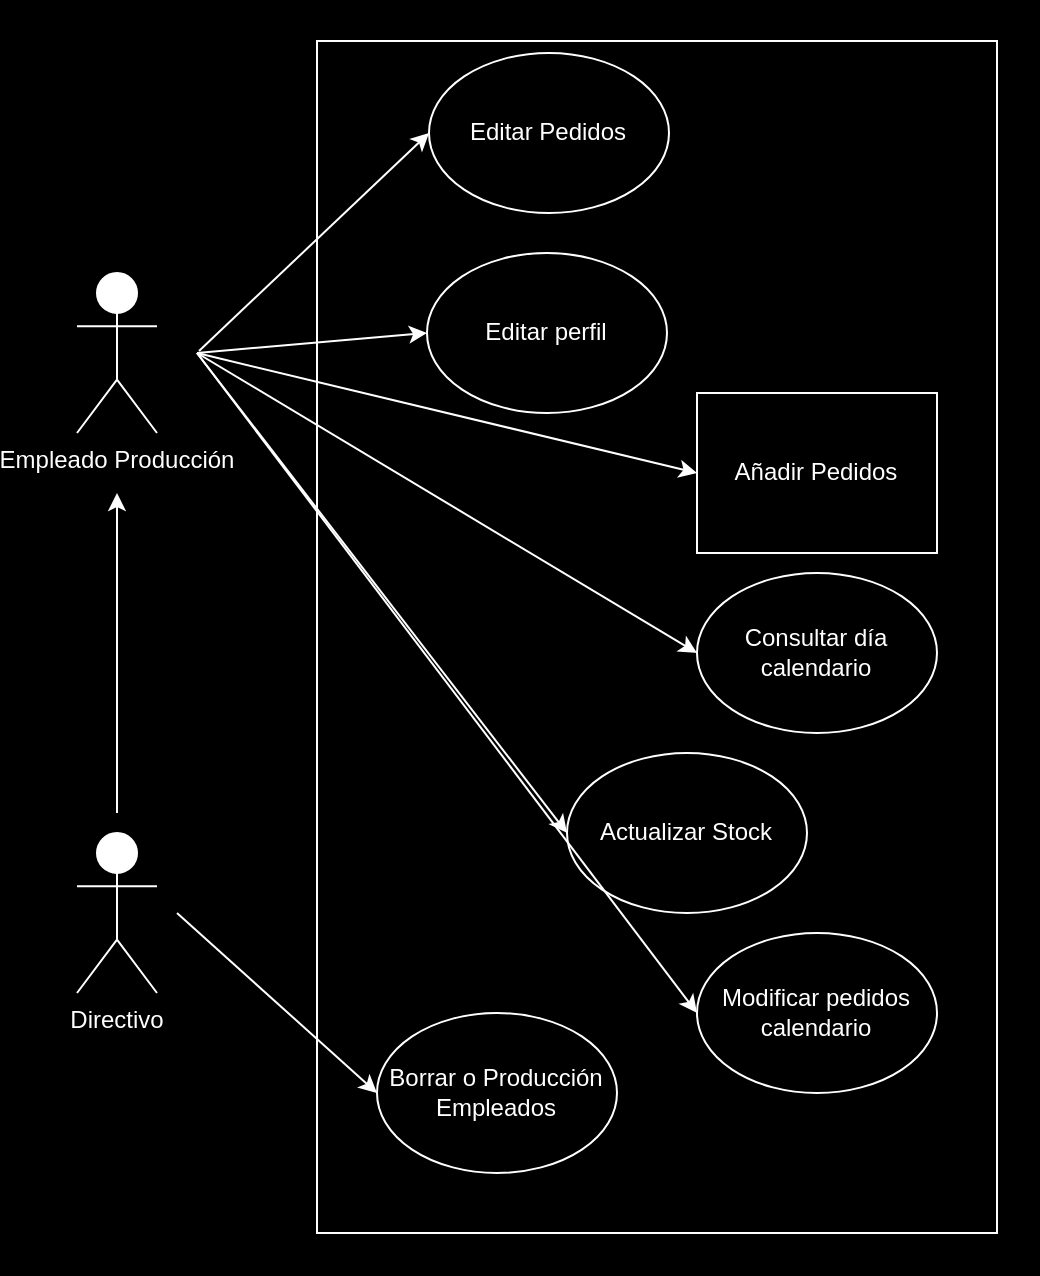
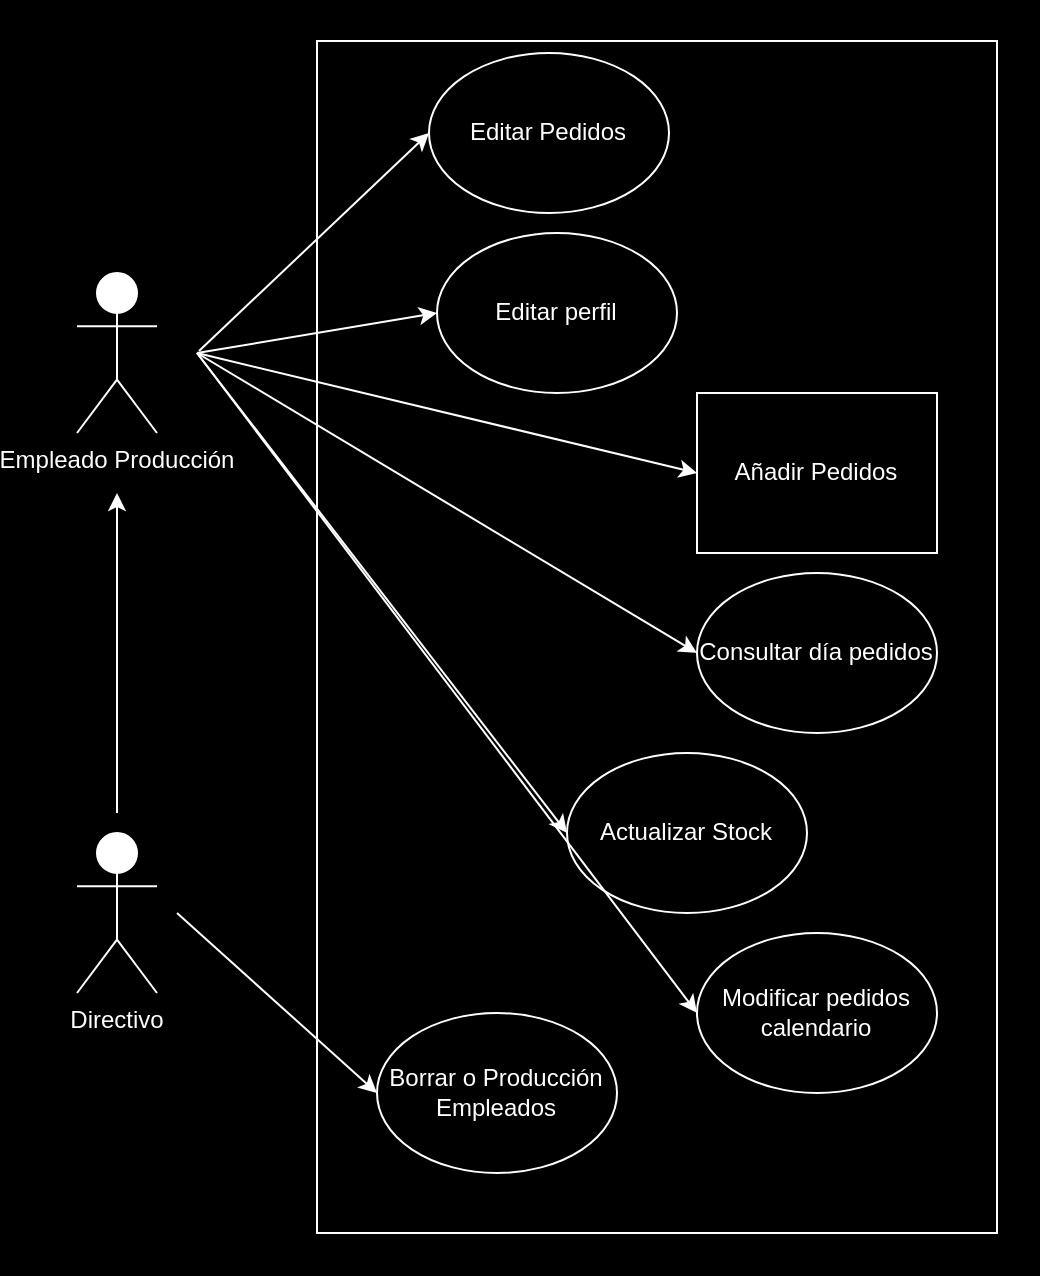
(547, 333) -> (557, 313)
(817, 653) -> (817, 653)
